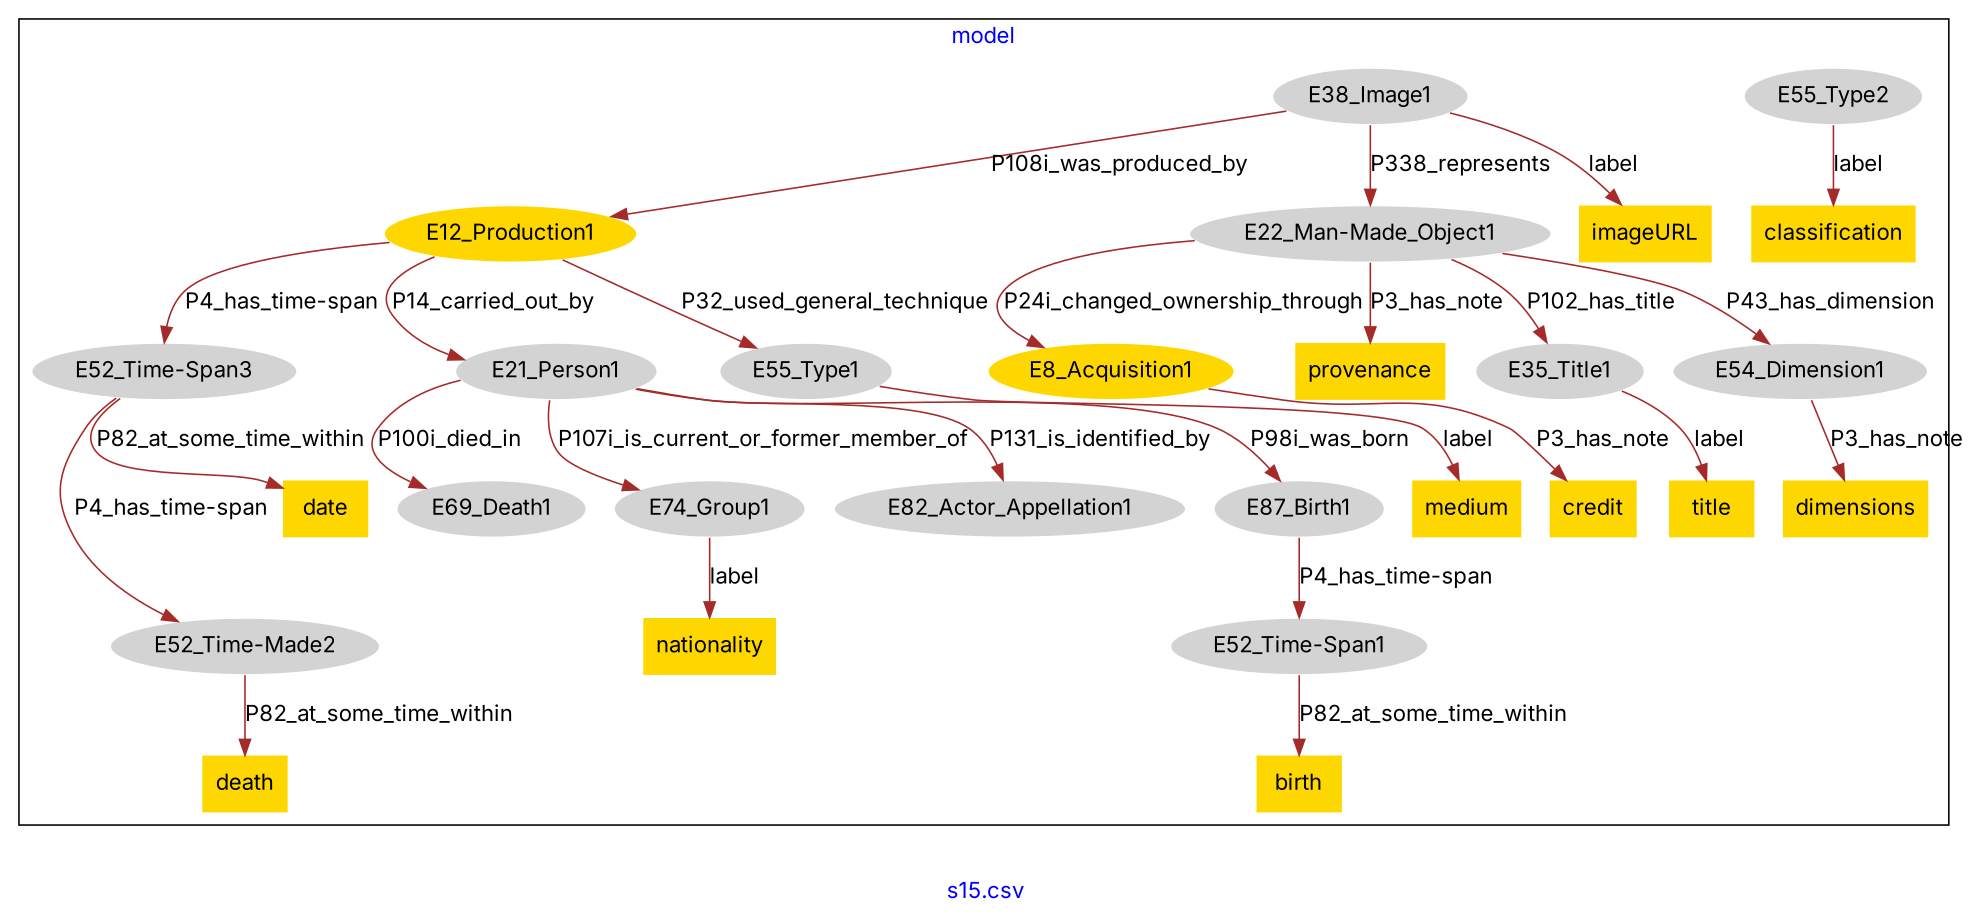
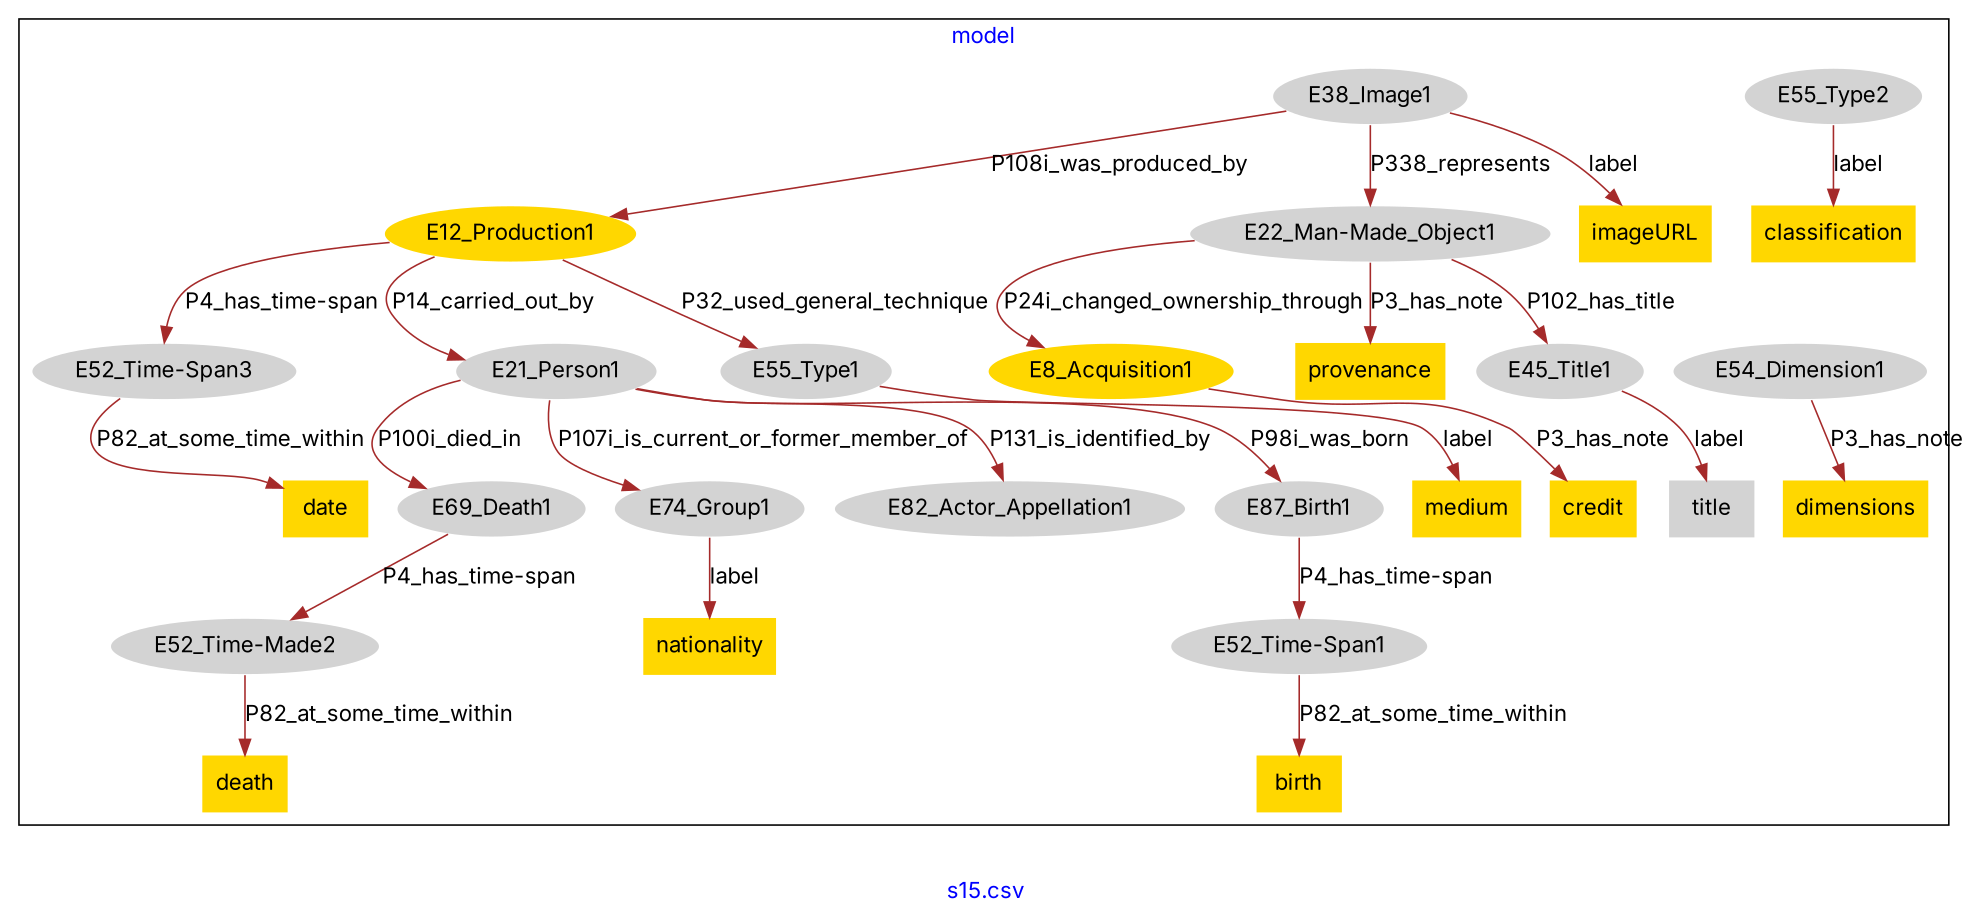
(1635, 277) -> none
(1560, 371) -> (1560, 371)
(1712, 509) -> (1712, 509)
(66, 519) -> (377, 573)
